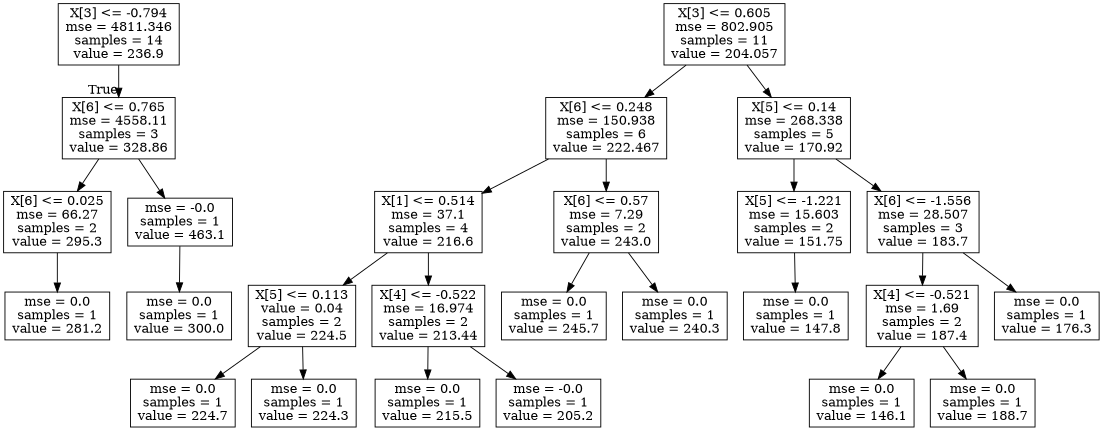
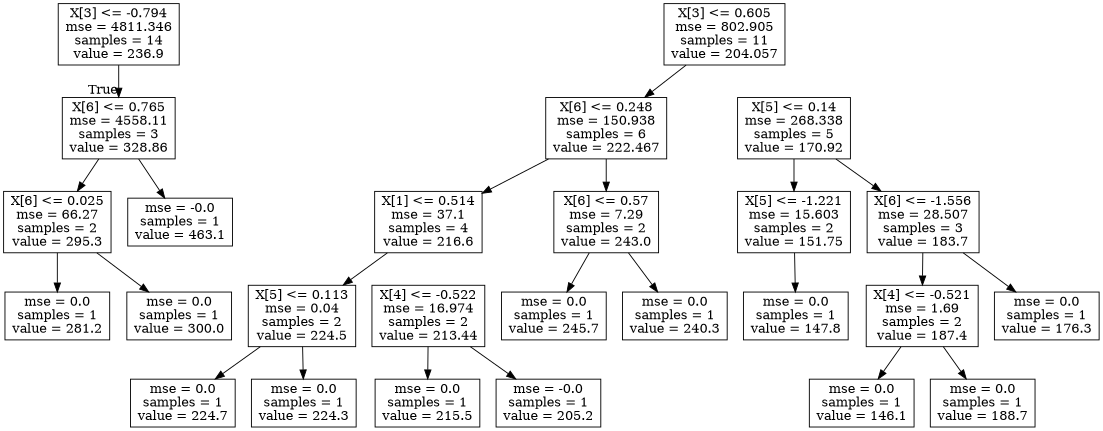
(756, 77) -> none
(180, 264) -> (119, 270)
(428, 264) -> none
(302, 316) -> (302, 316)
